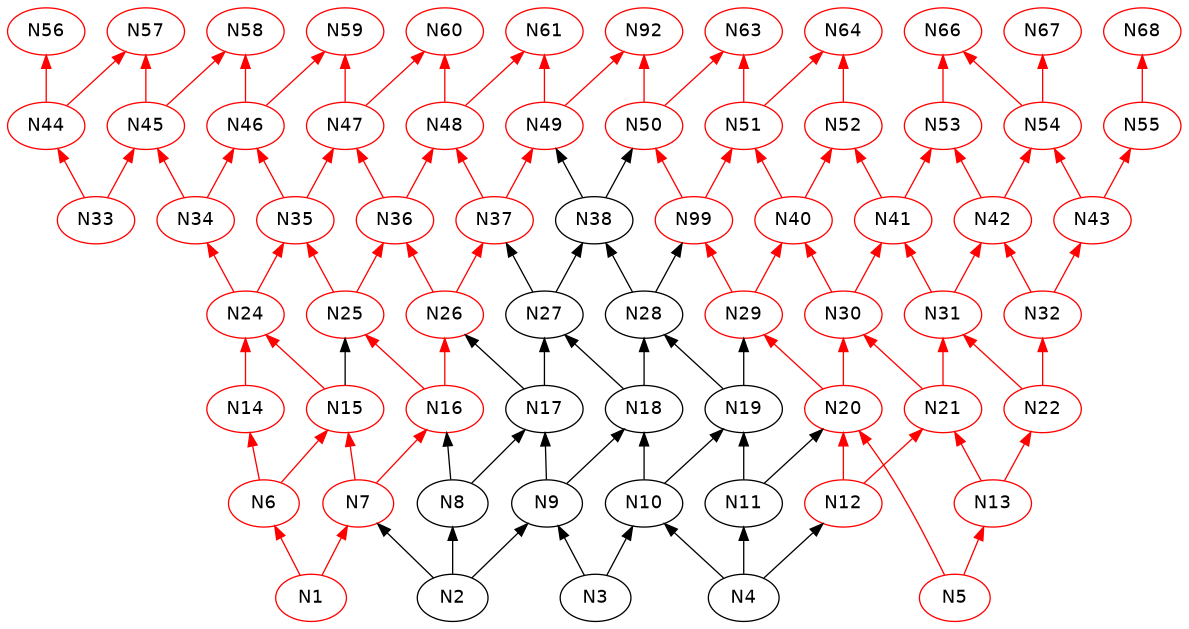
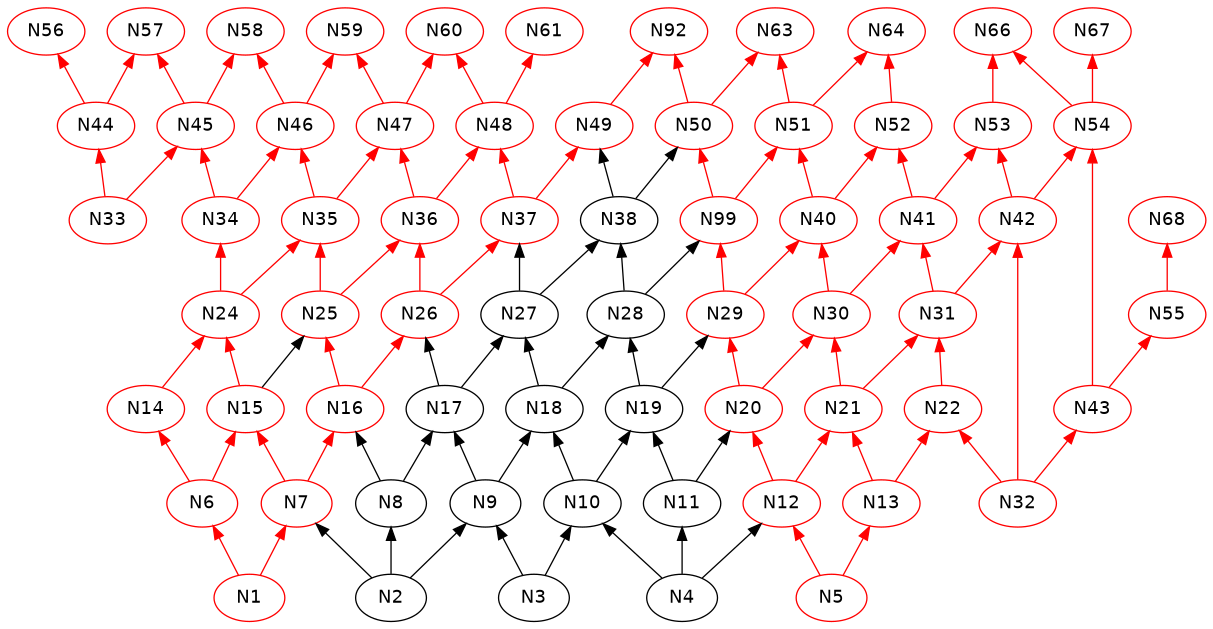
(544, 85) -> none
(1043, 368) -> (985, 461)
(909, 507) -> (810, 557)
